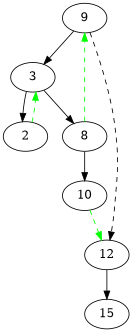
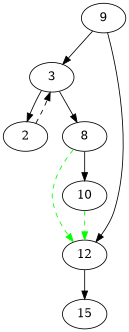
(85, 81) -> (53, 191)
(34, 111) -> (42, 112)
(115, 131) -> (123, 135)
